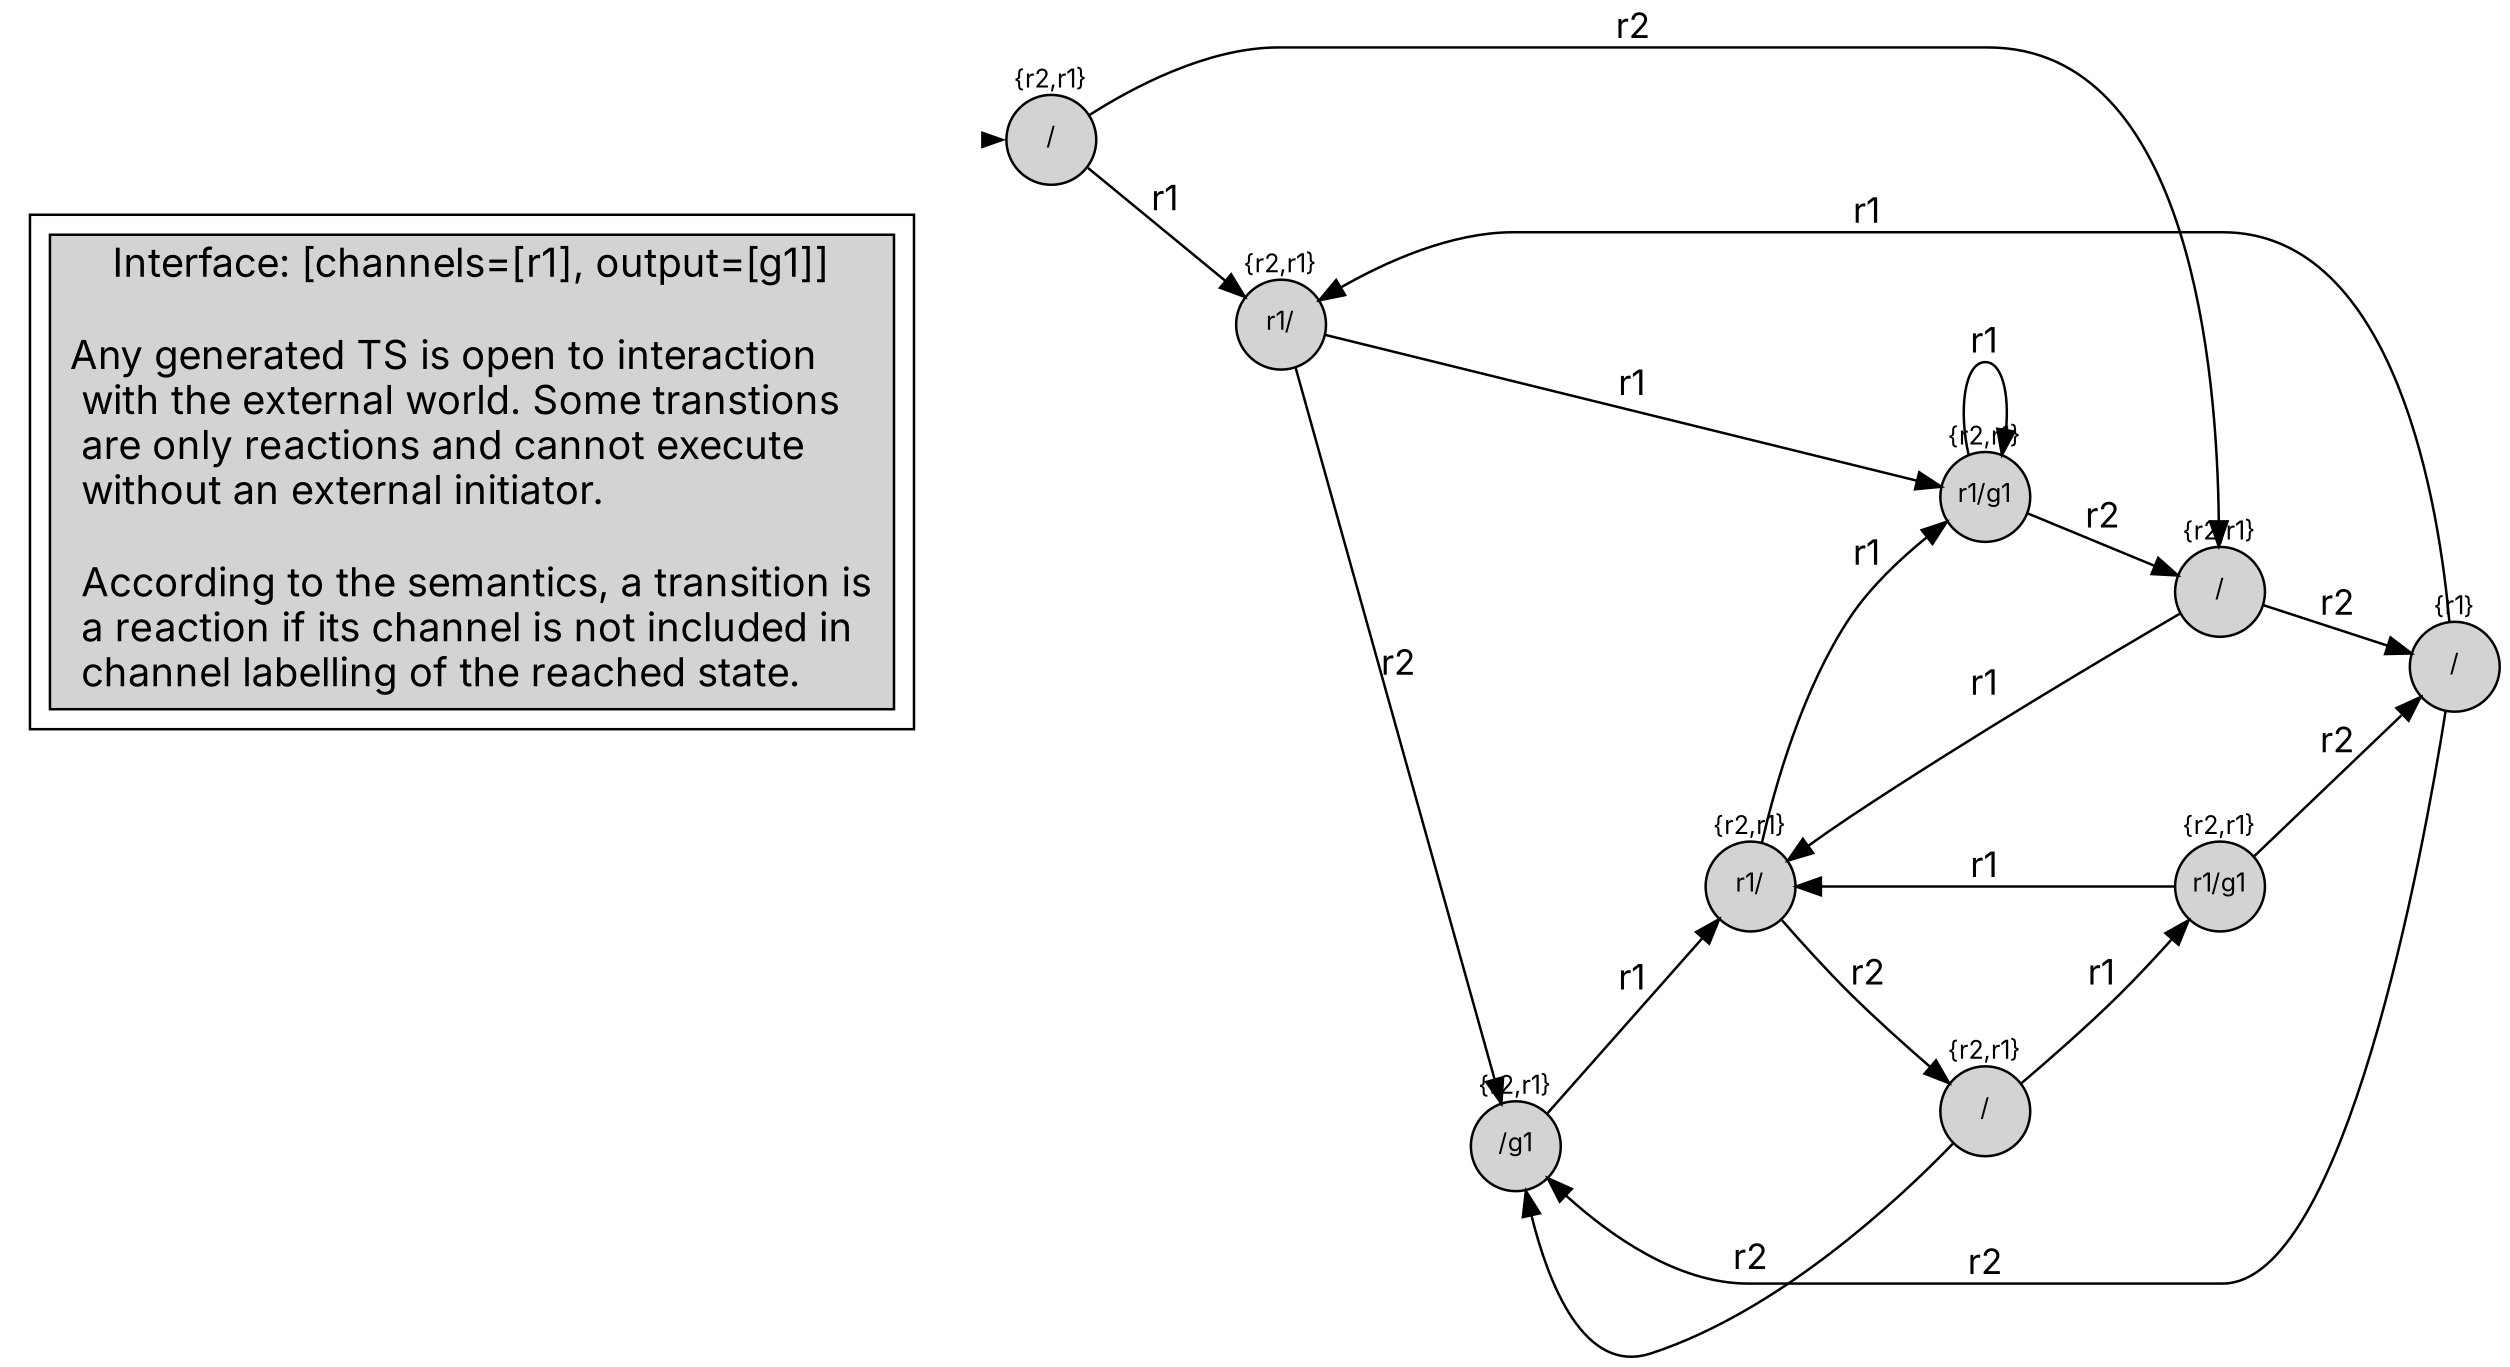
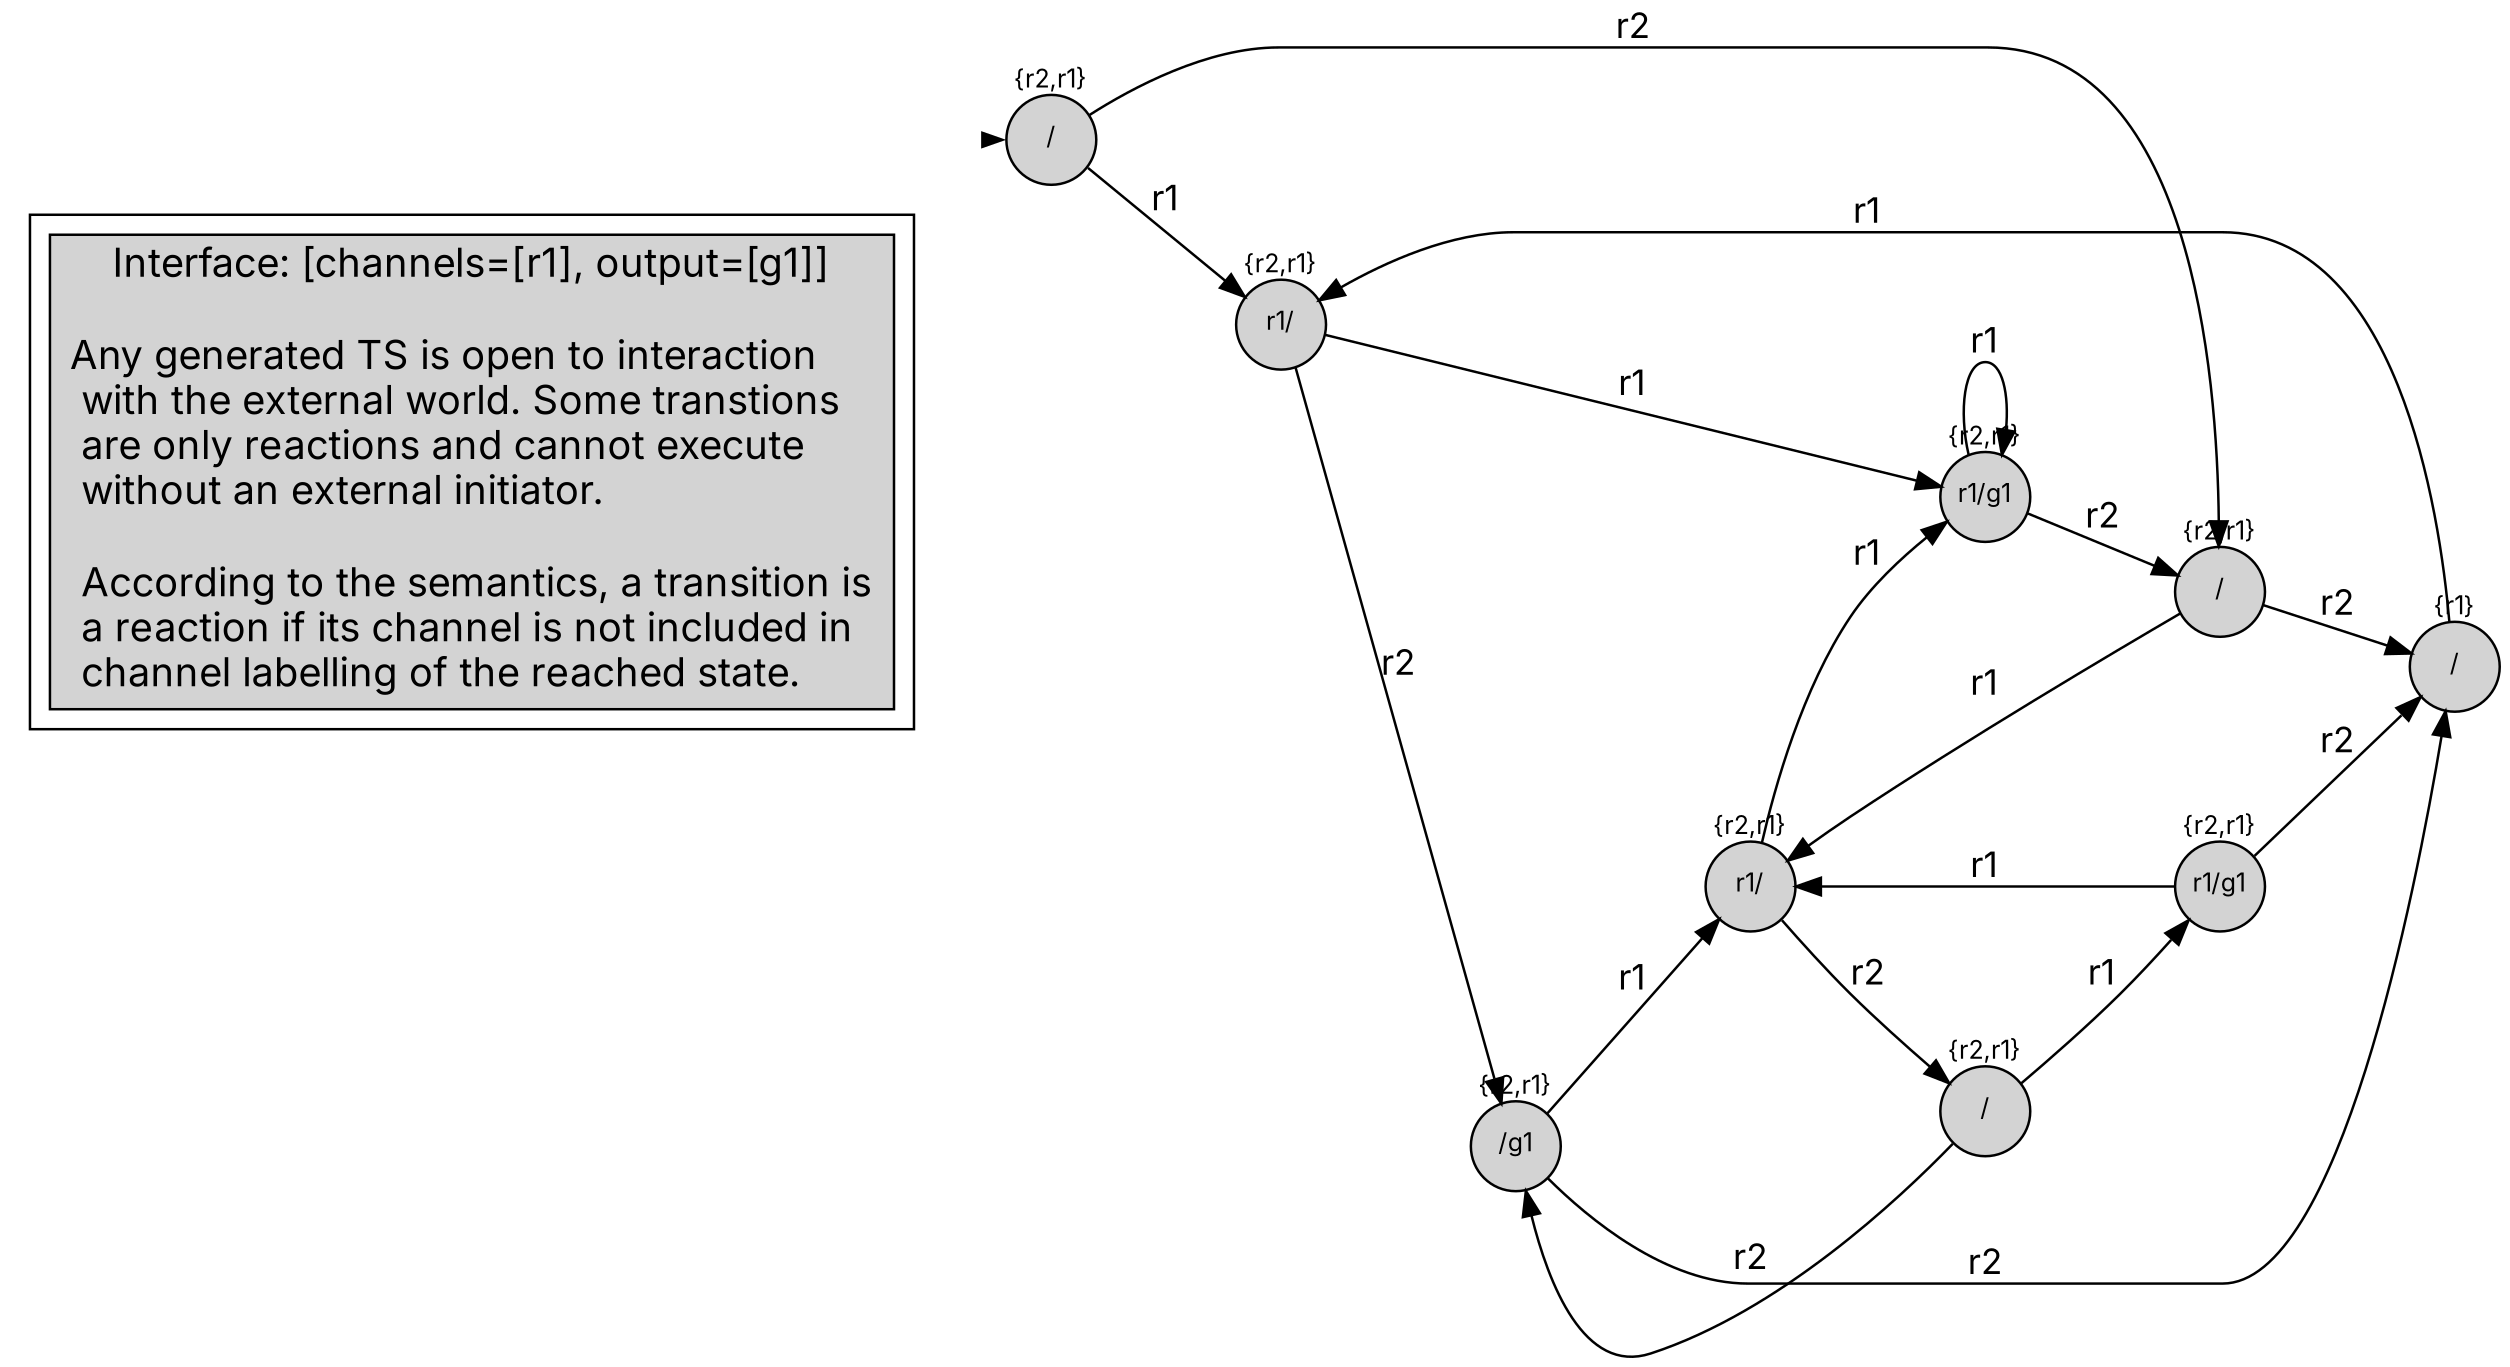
(2200, 1284) -> (2175, 1284)
